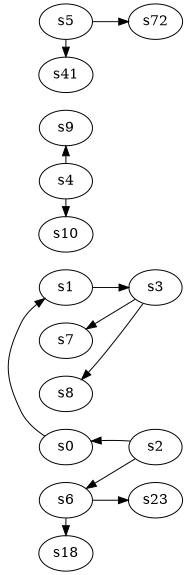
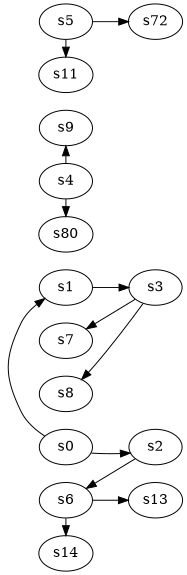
(66, 75) -> (66, 75)
(66, 234) -> (66, 234)
(116, 440) -> (106, 454)
(156, 500) -> (156, 500)
(66, 553) -> (66, 553)
